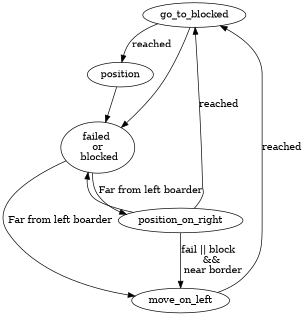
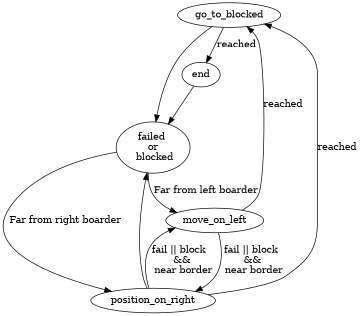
(120, 75) -> (201, 75)
(151, 191) -> (65, 220)
none -> (220, 264)
